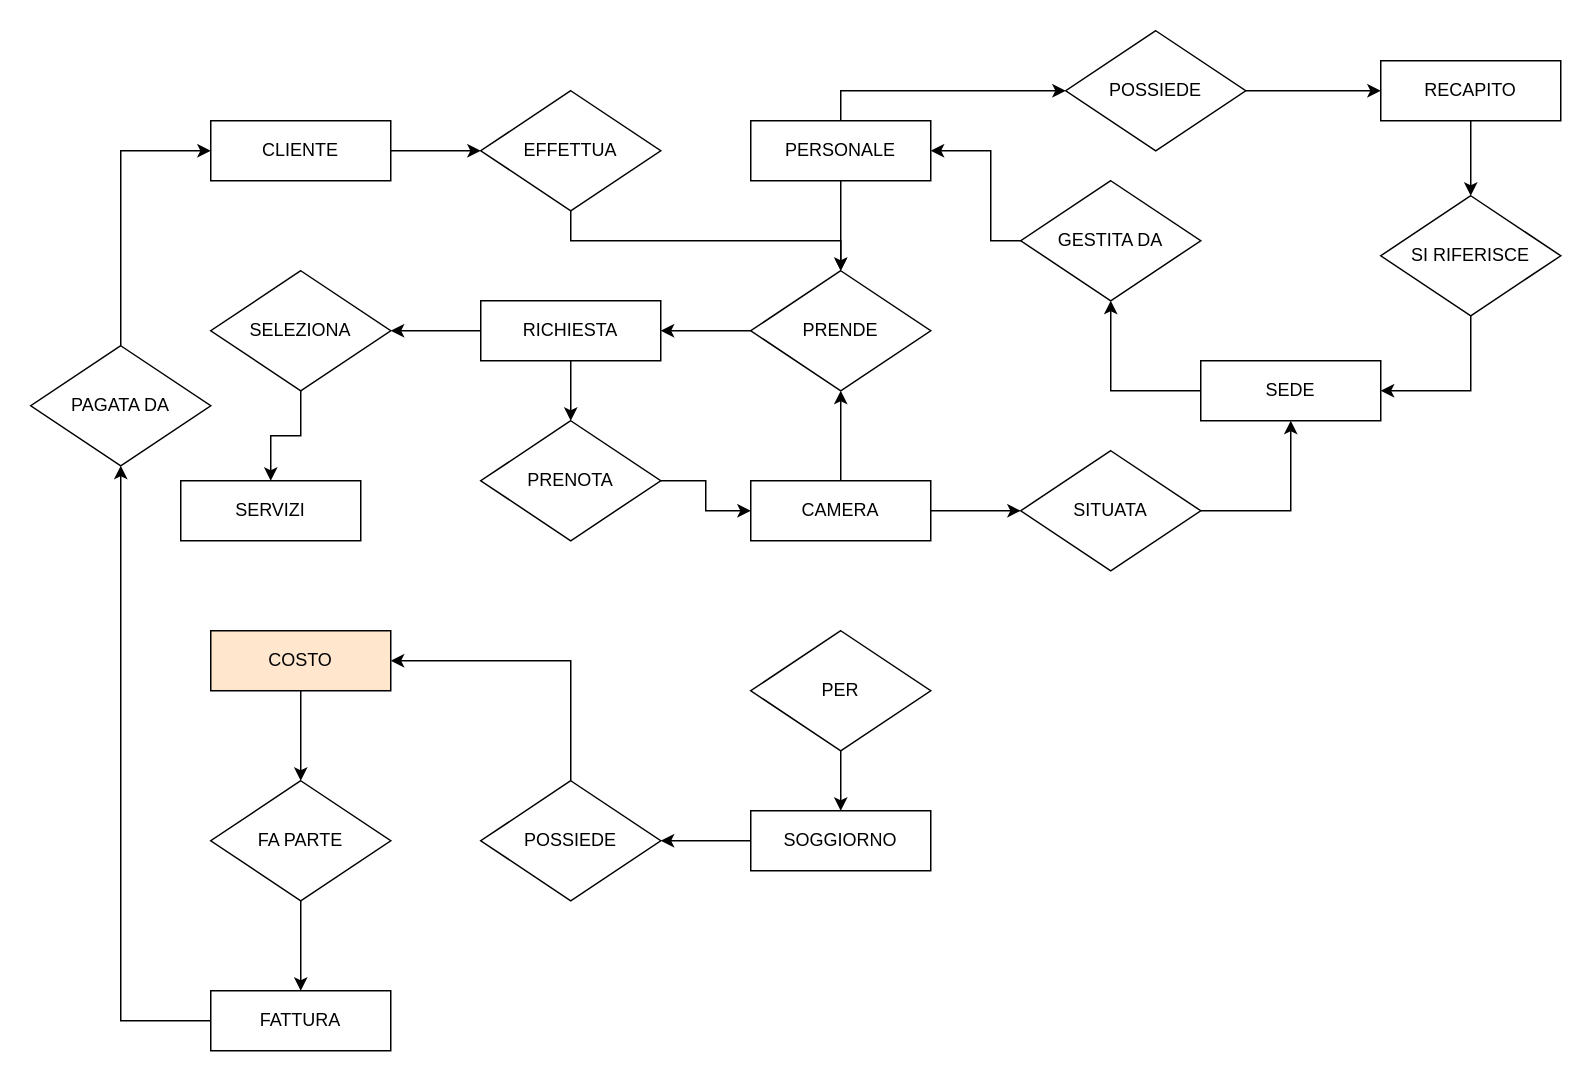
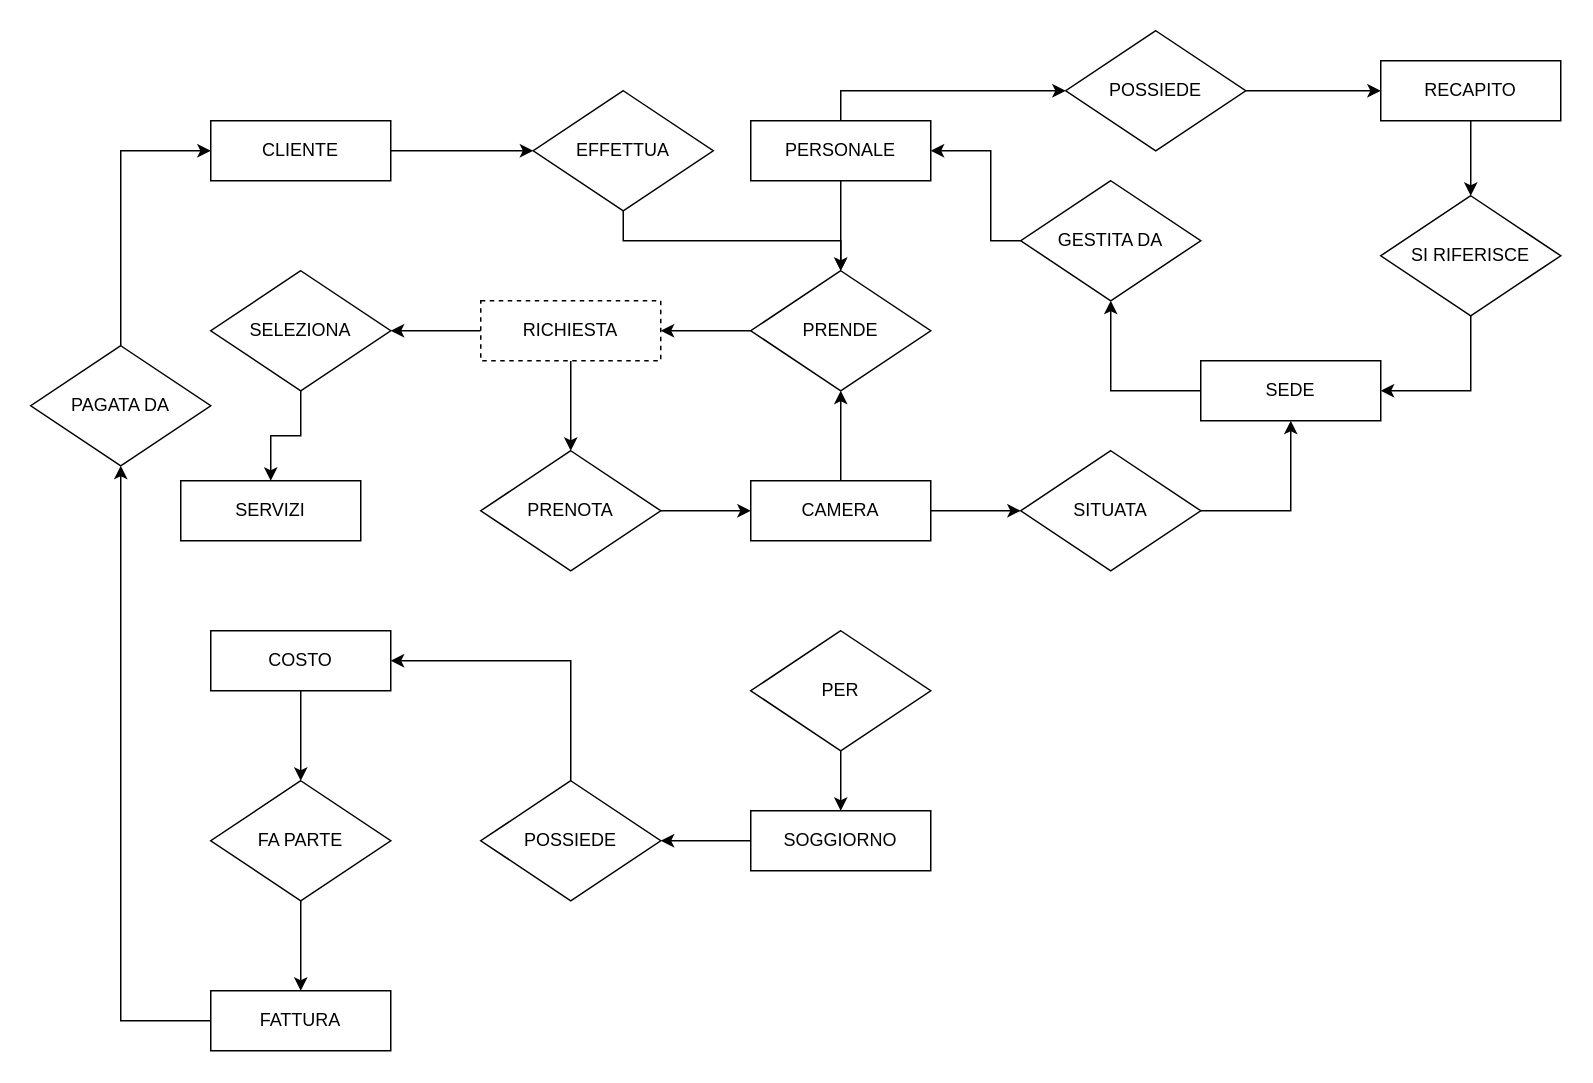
(571, 151) -> (623, 151)
(571, 331) -> (571, 331)
(571, 481) -> (571, 511)
(301, 661) -> (301, 661)
